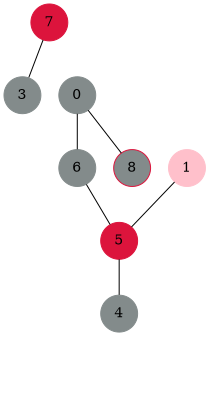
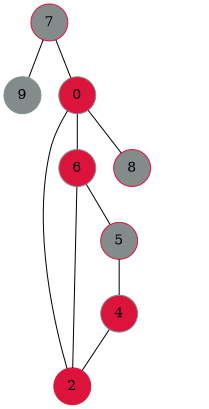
(49, 22) -> (49, 22)
none -> (63, 59)
(22, 95) -> (22, 95)
(77, 95) -> (77, 95)
(77, 168) -> (77, 168)
(187, 168) -> none
(119, 241) -> (119, 241)
(119, 314) -> (119, 314)
none -> (72, 386)
